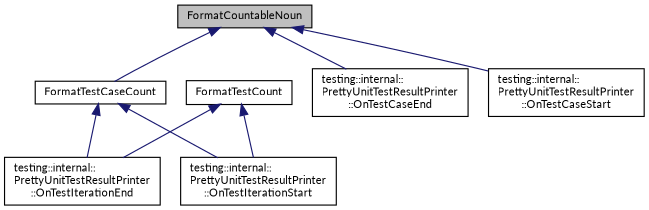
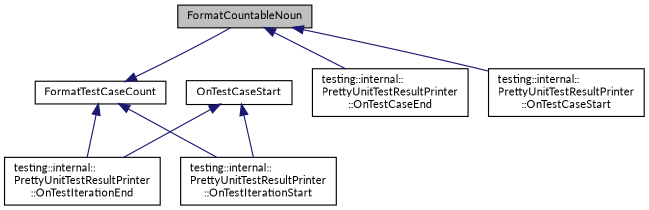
(162, 56) -> (184, 53)
(239, 93) -> (239, 93)
